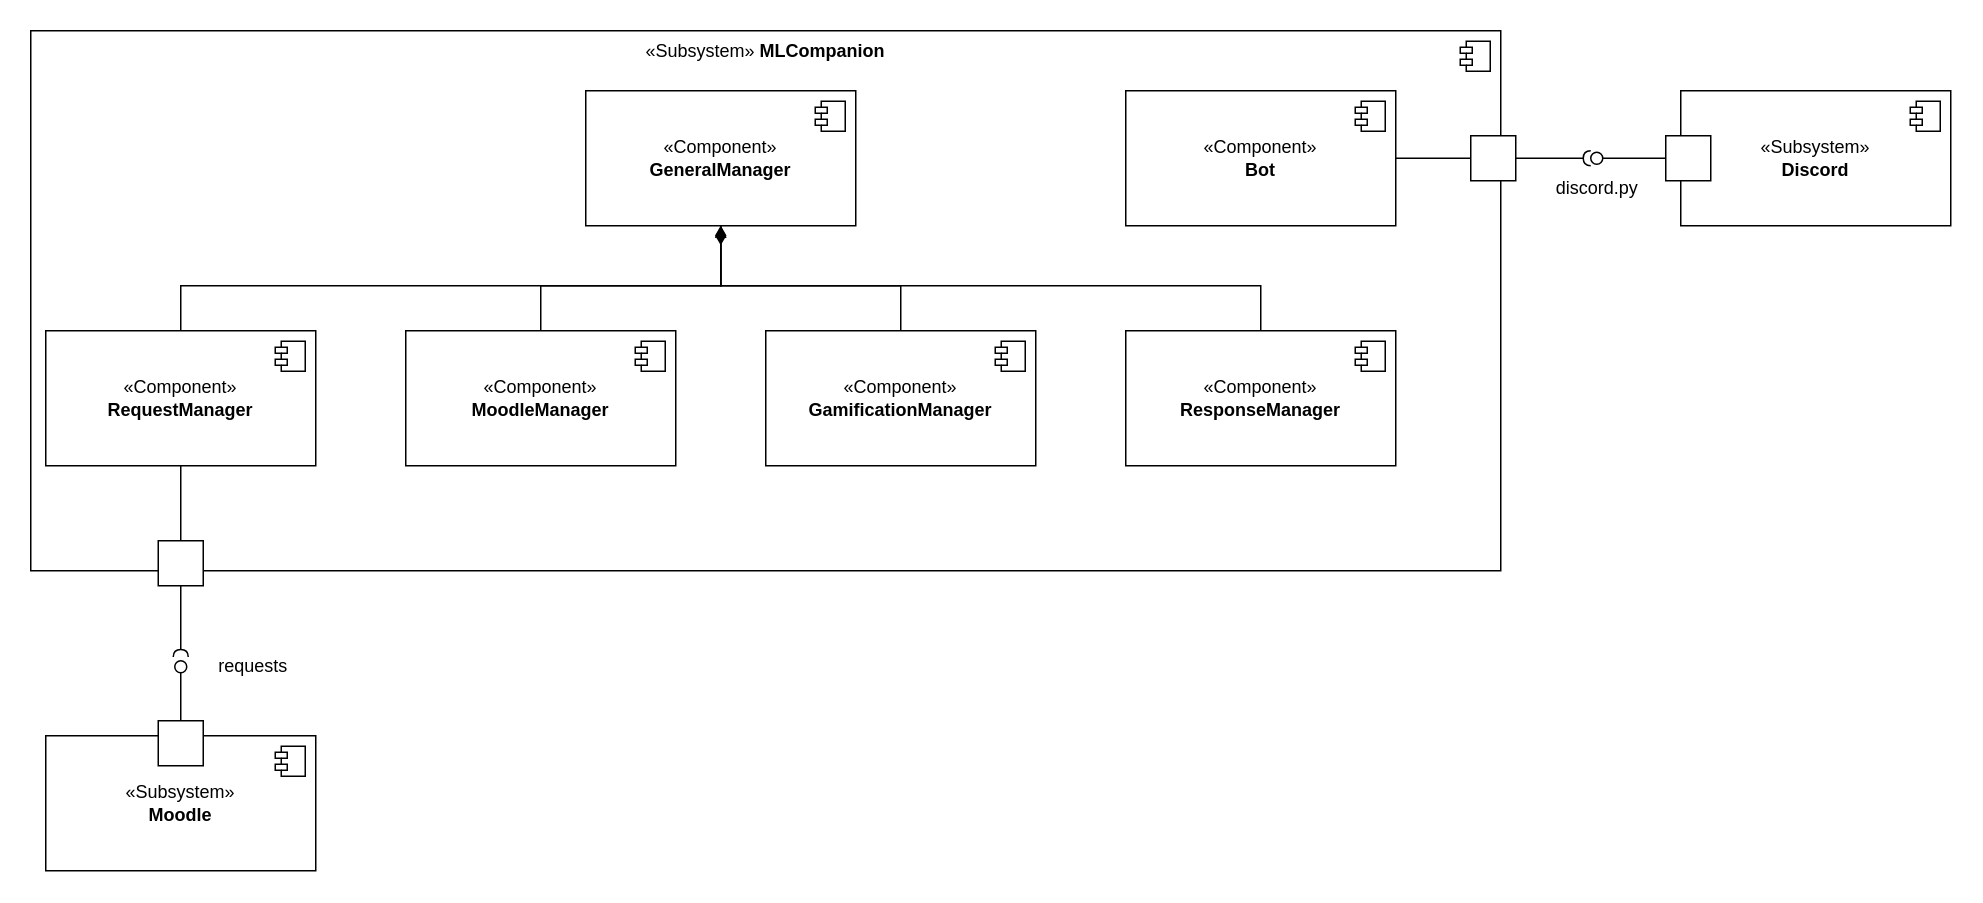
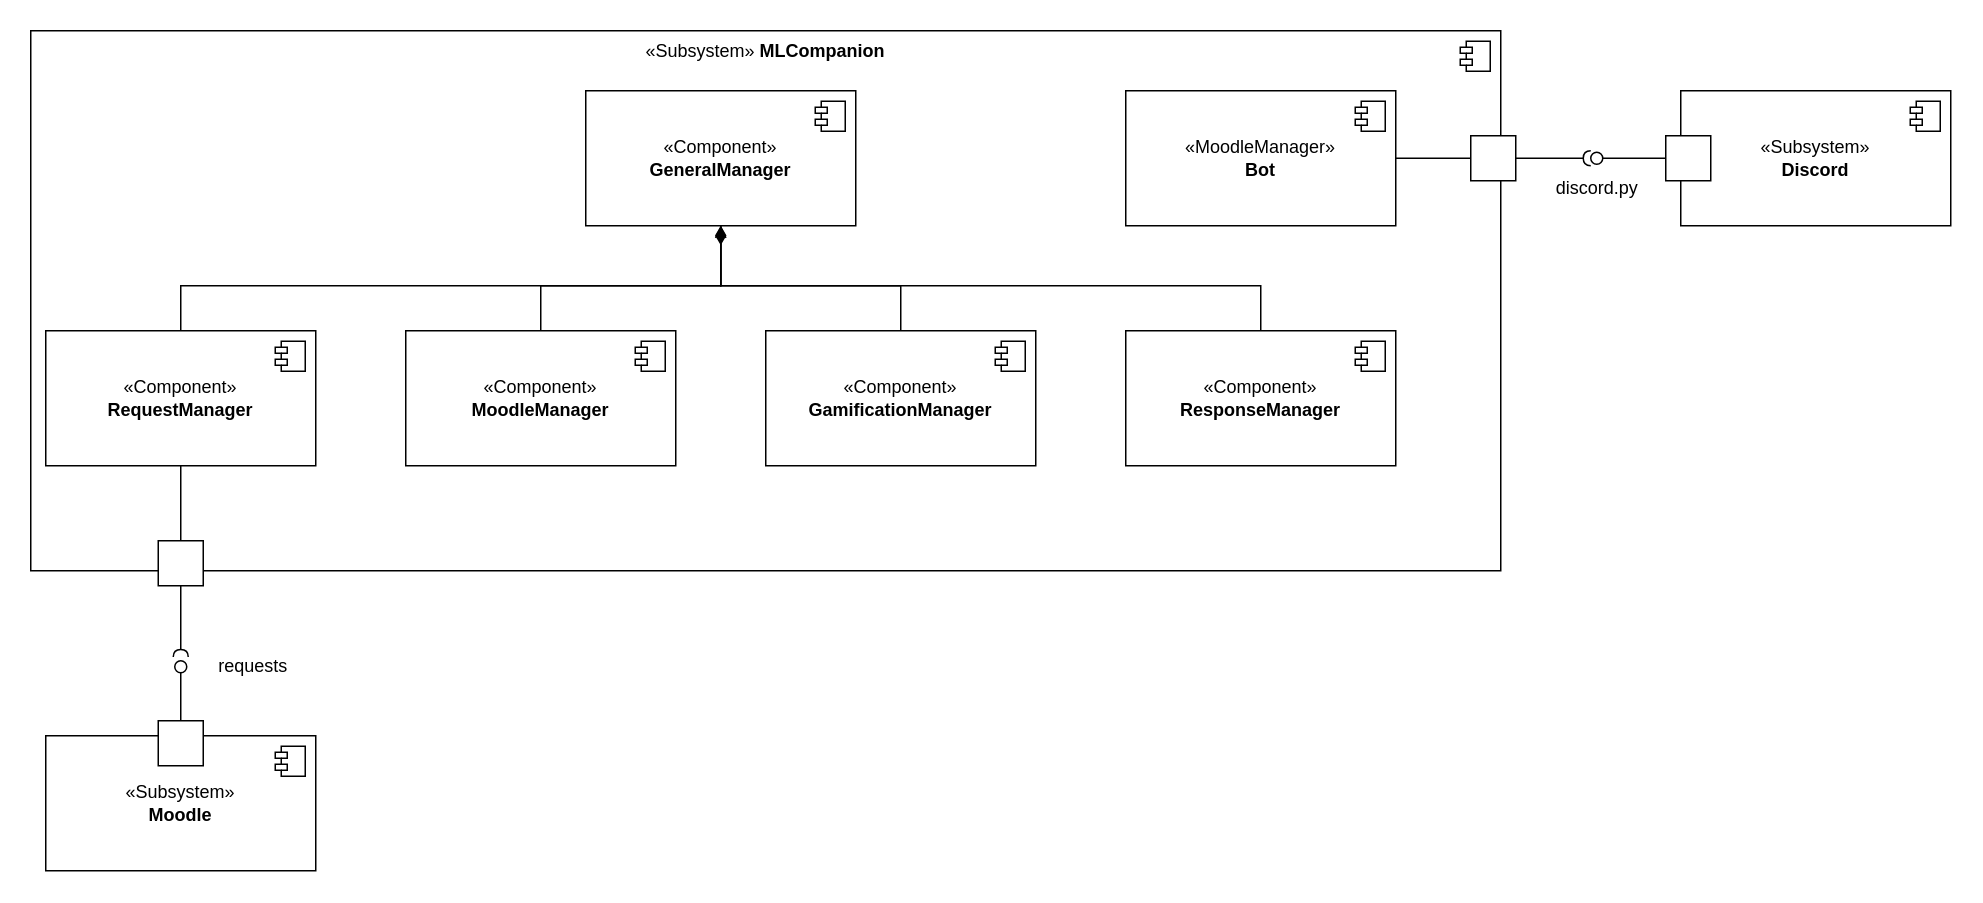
(1261, 158) -> (1261, 158)
